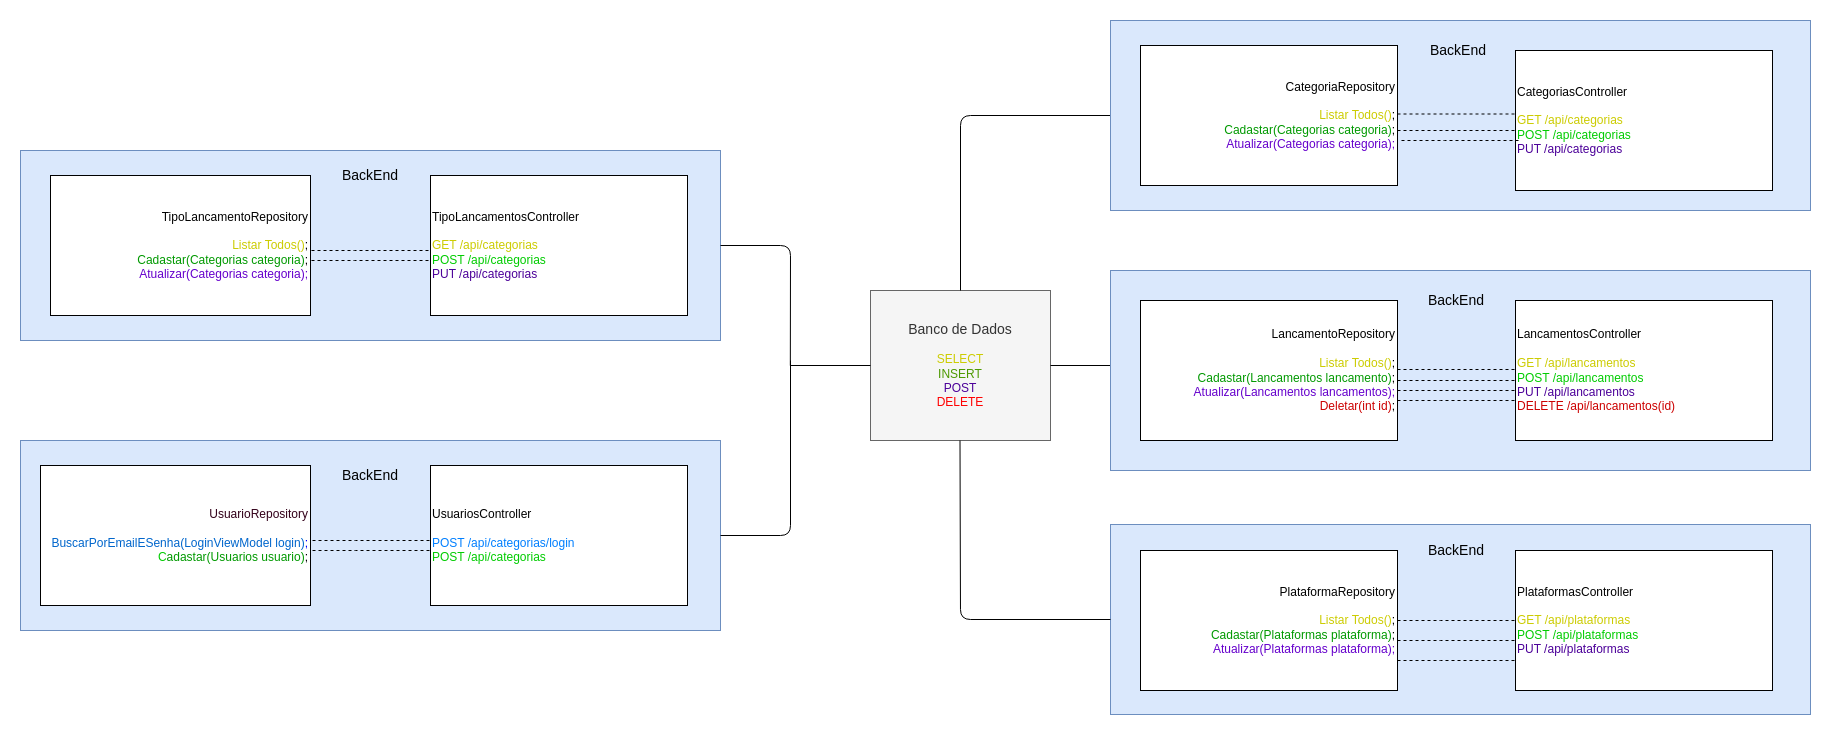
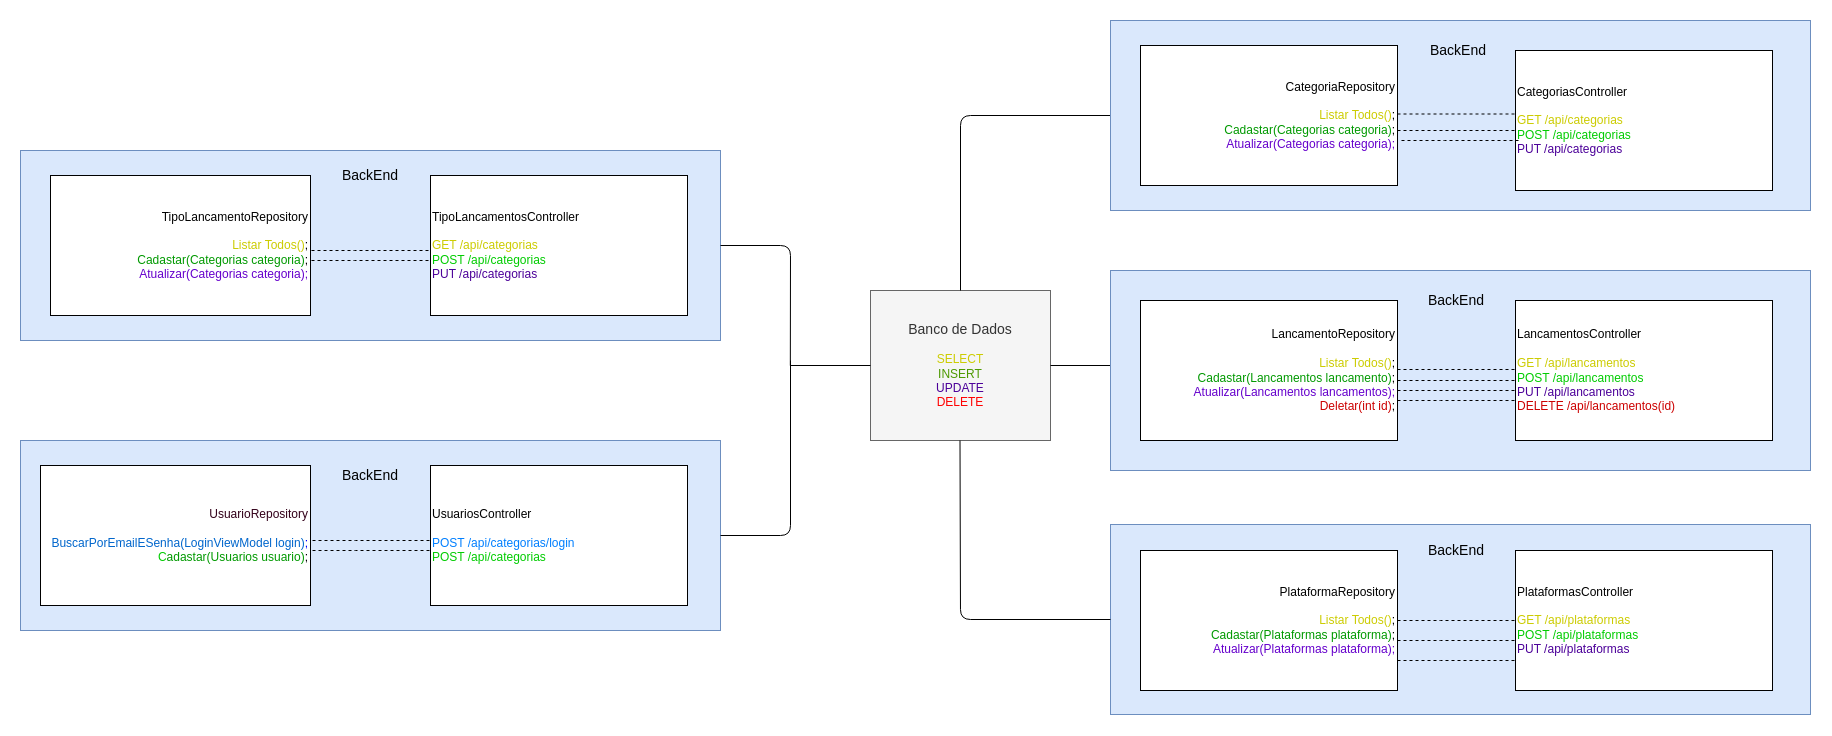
(961, 366) -> (961, 366)
